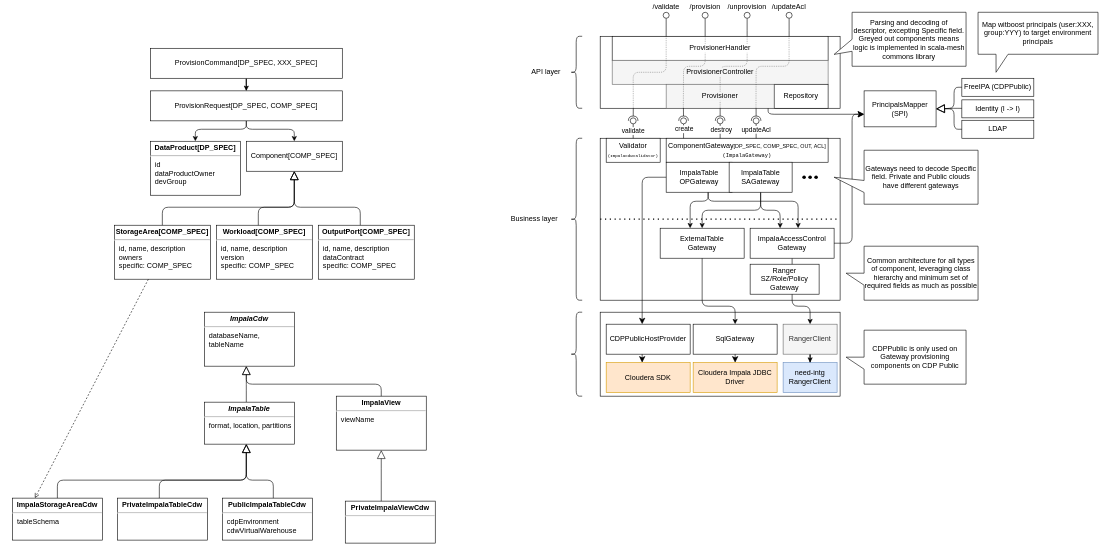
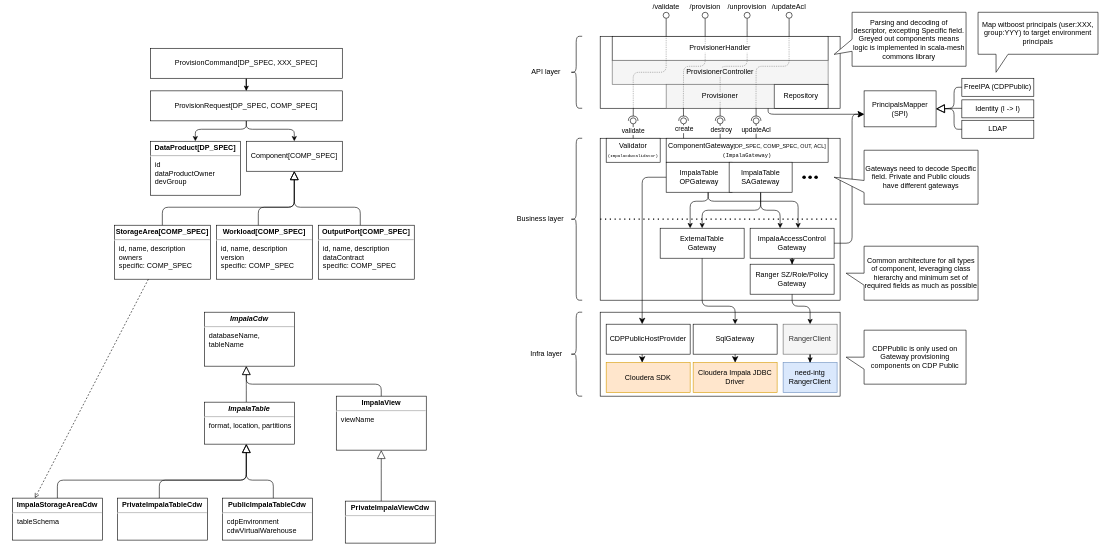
(534, 219) -> (540, 219)
(785, 279) -> (792, 279)
none -> (546, 354)
